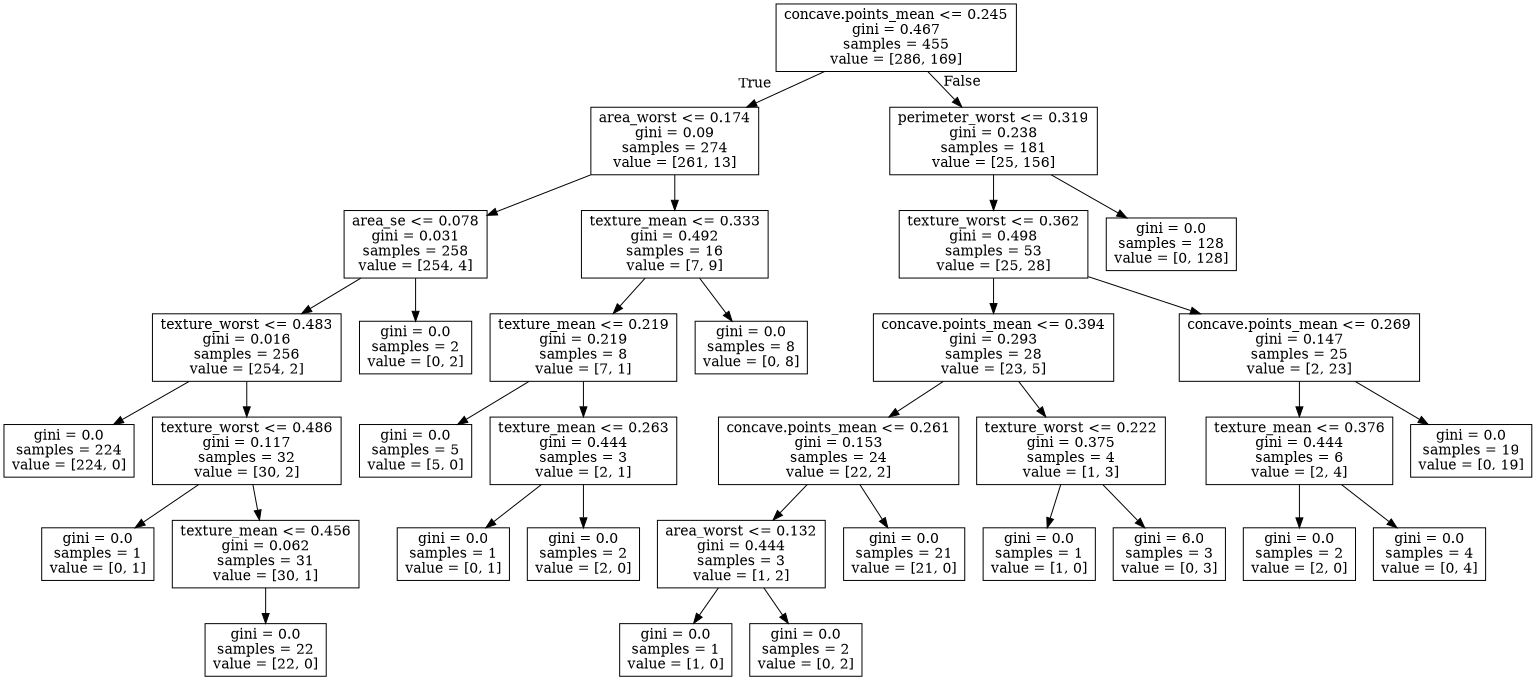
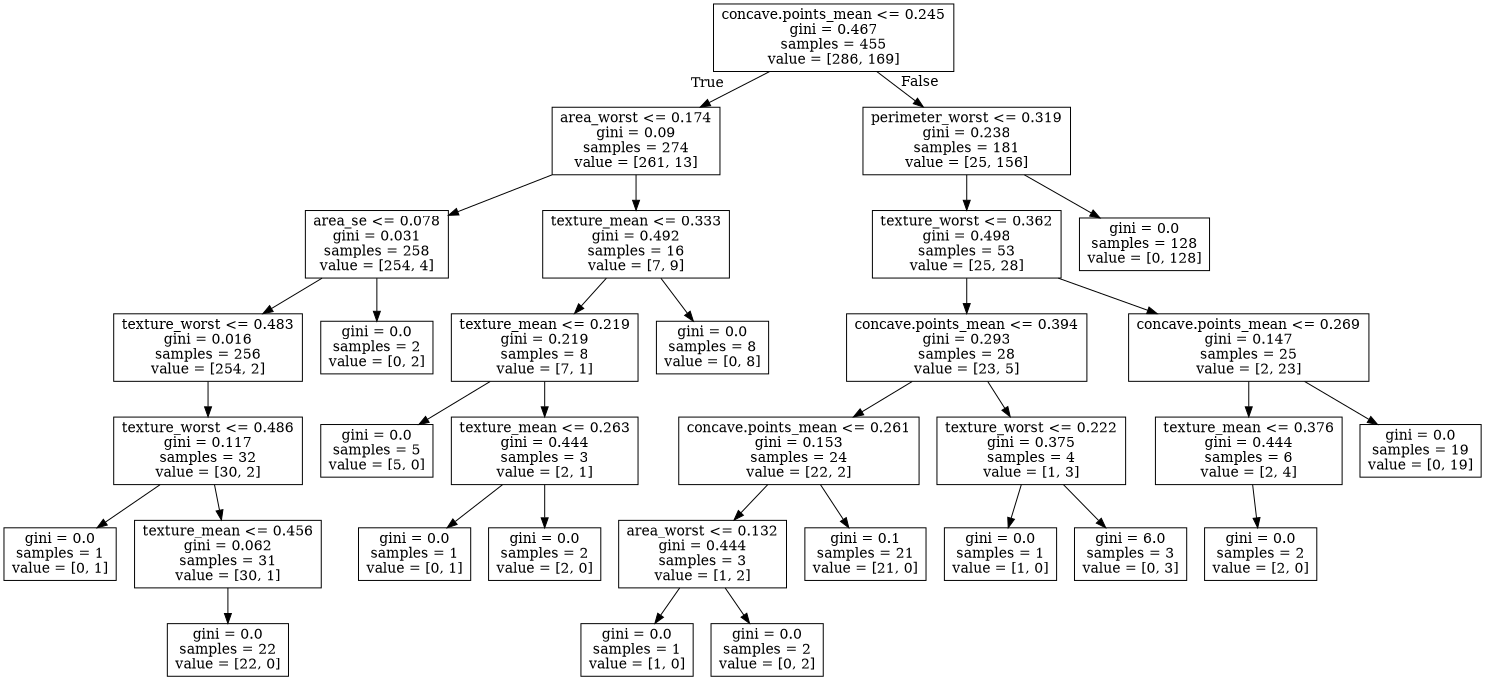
(69, 451) -> none
(904, 554) -> (865, 554)
(1430, 554) -> none
